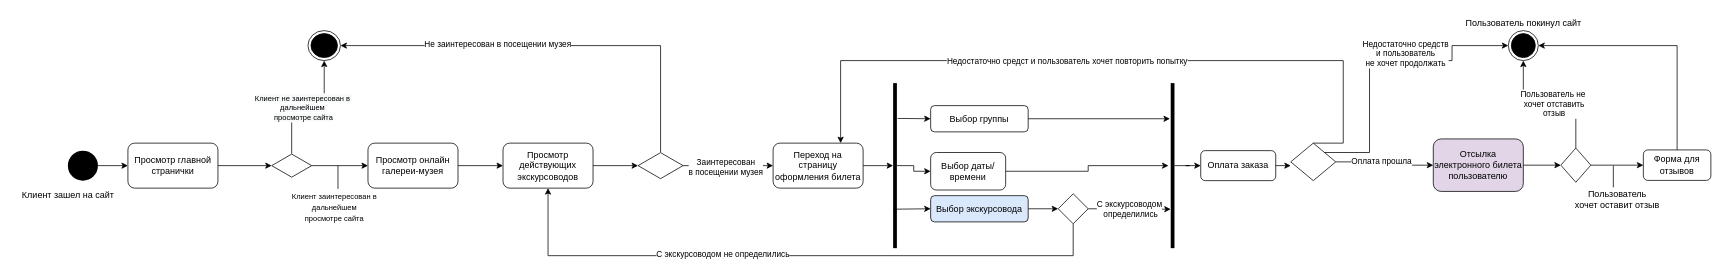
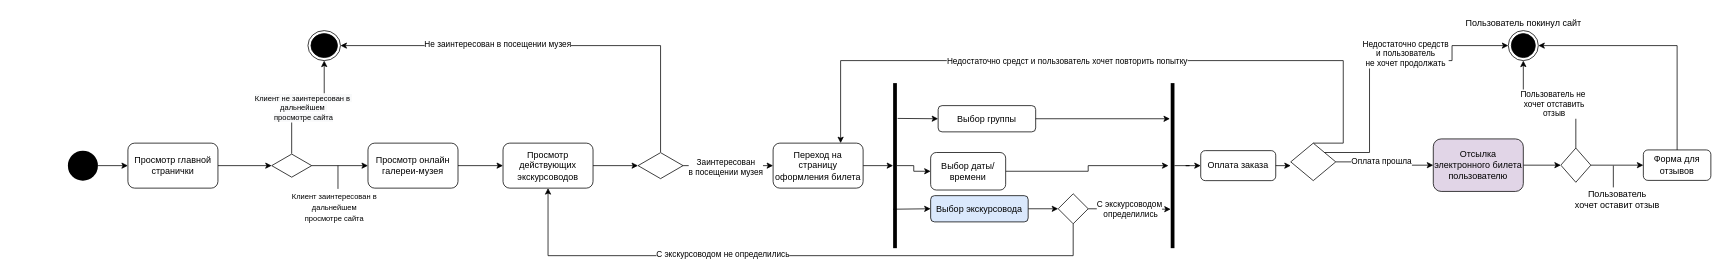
(979, 119) -> (987, 119)
(68, 194) -> none
